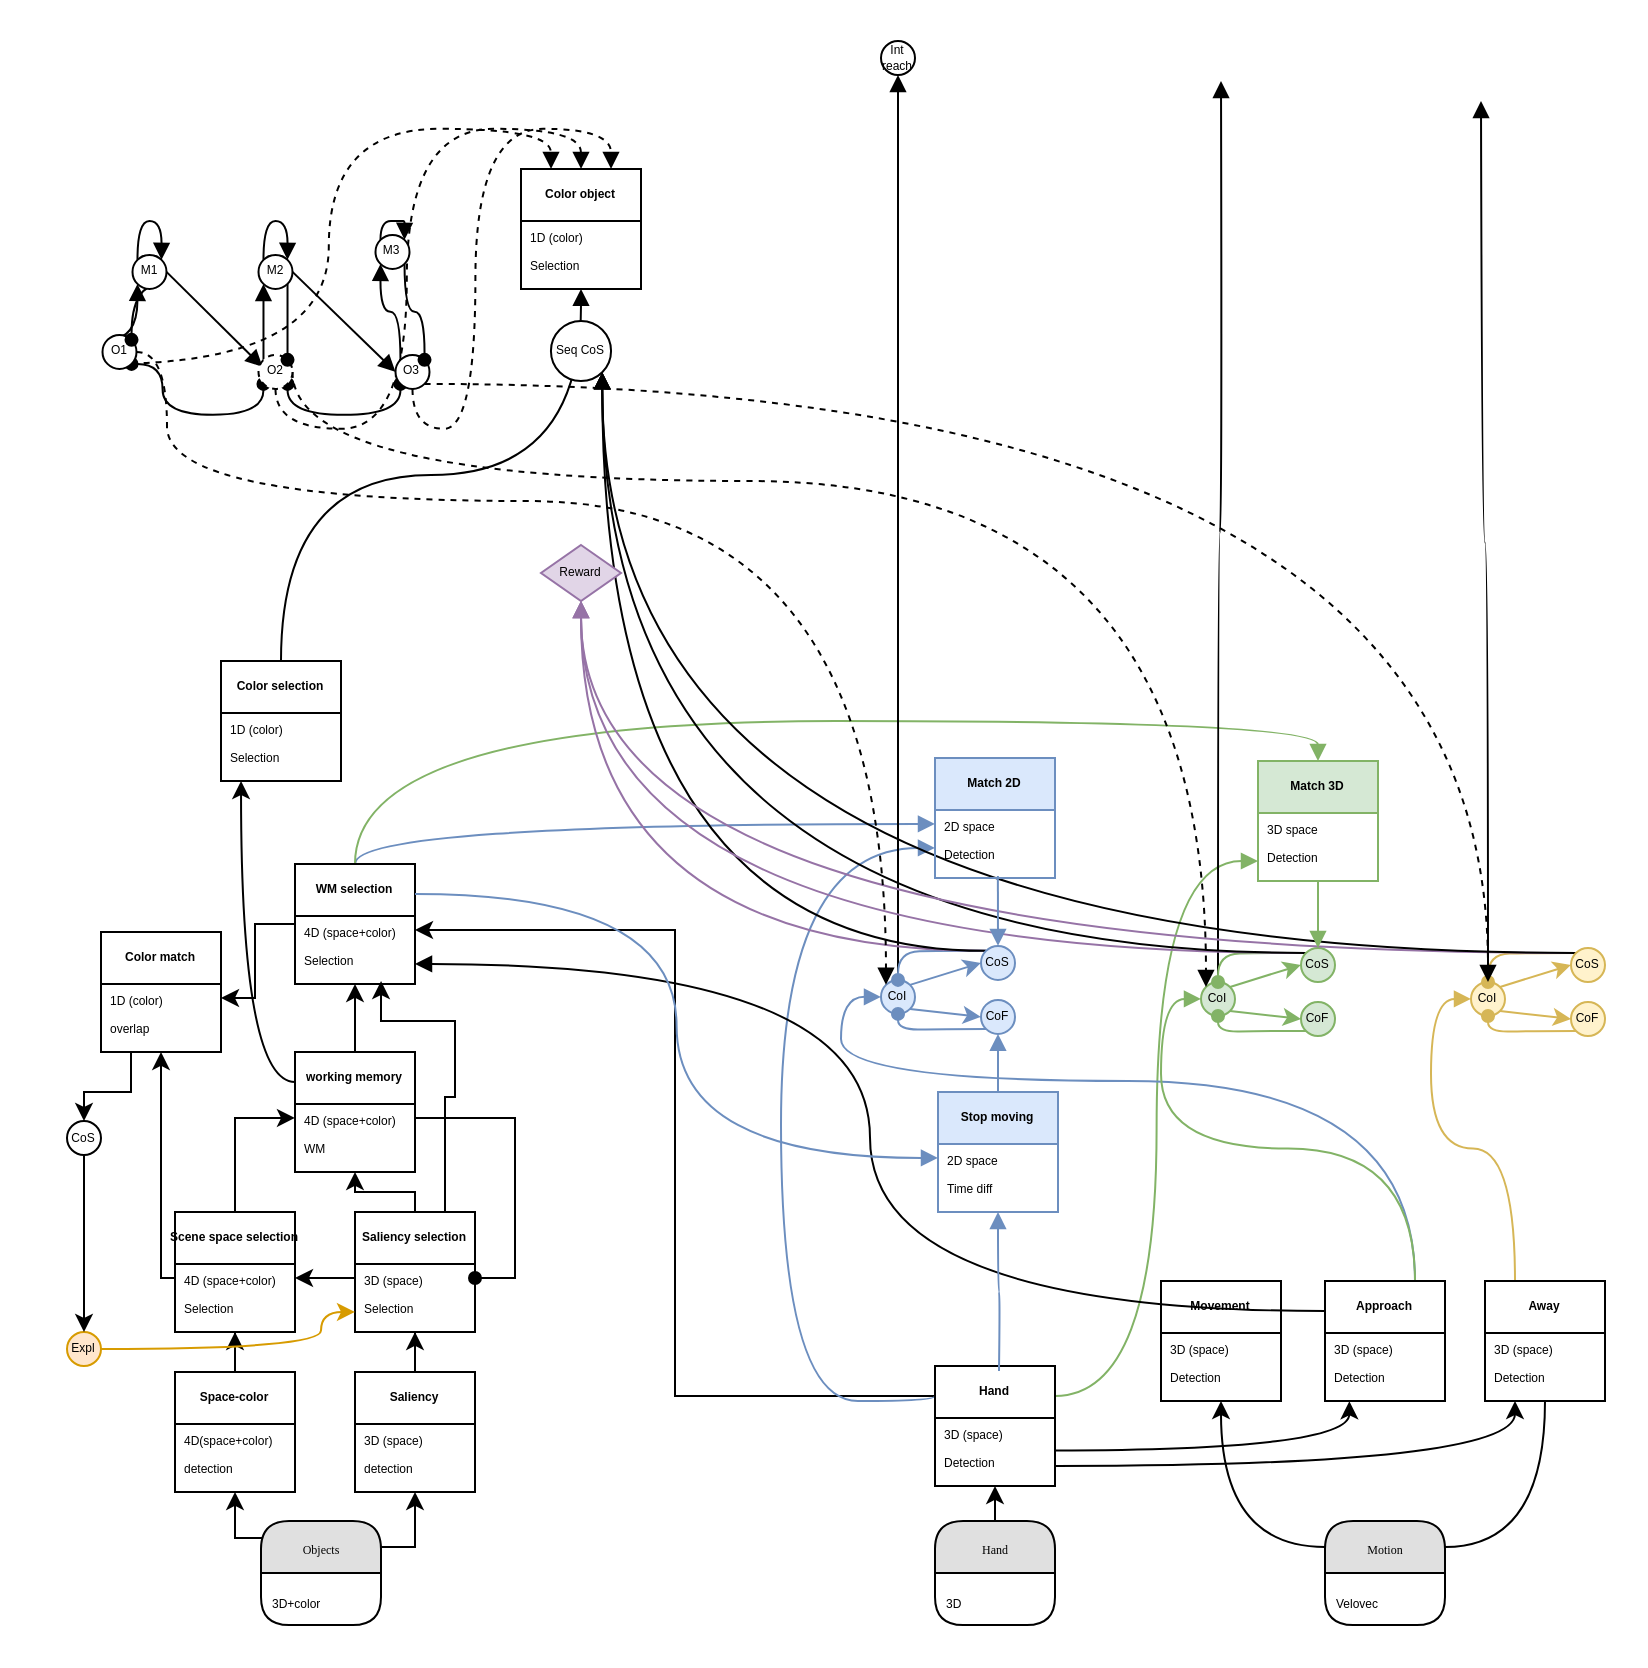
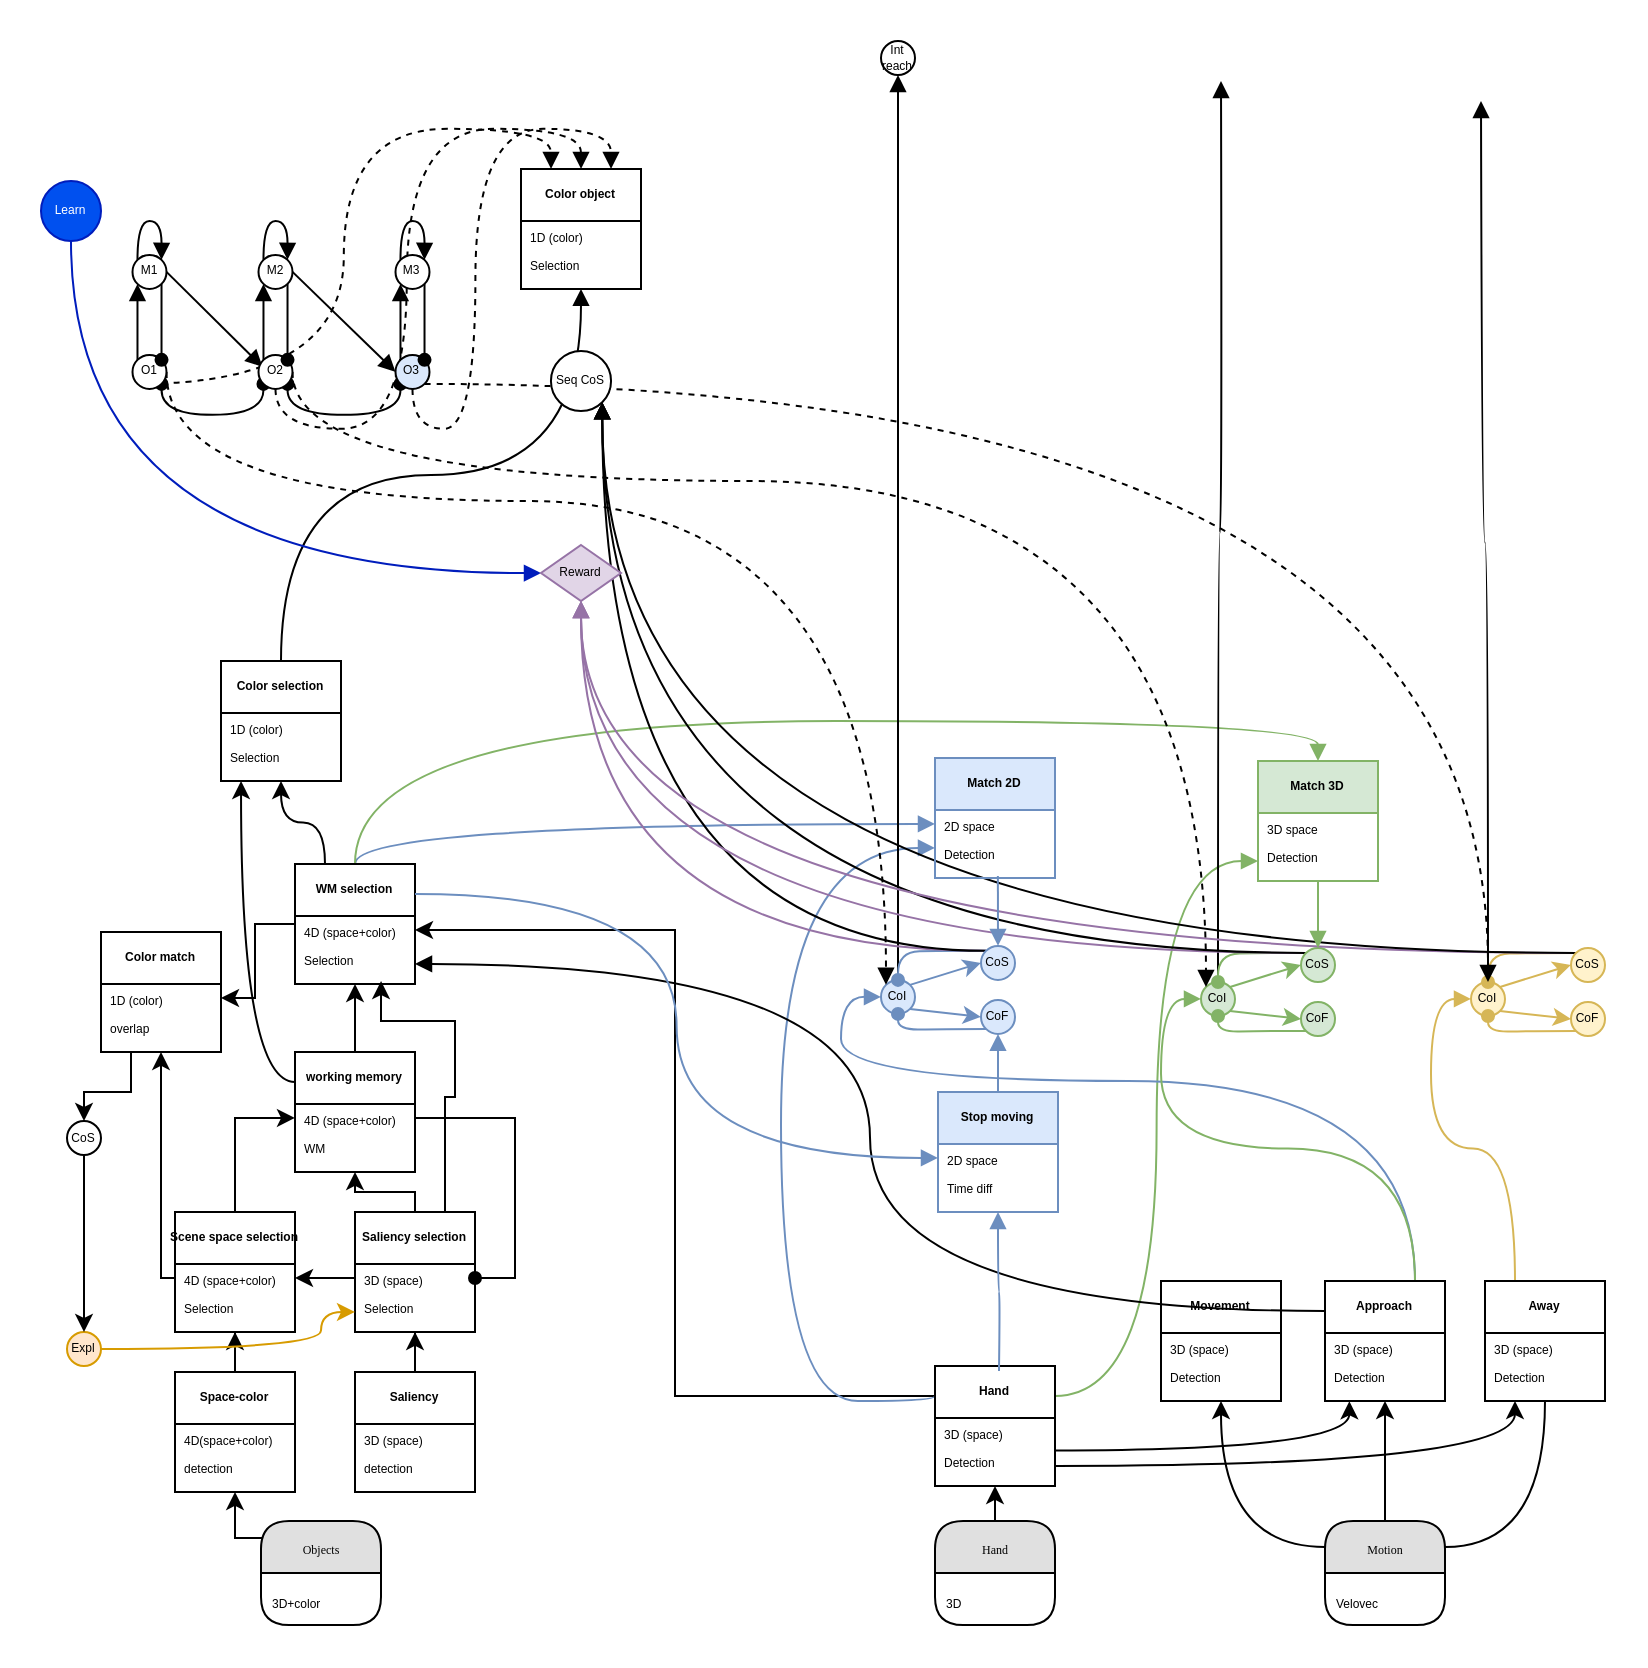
none -> (71, 211)
(393, 252) -> (413, 272)
(581, 351) -> (581, 381)
(120, 352) -> (150, 372)
(276, 372) -> (276, 372)
(413, 372) -> (413, 372)
none -> (215, 509)
none -> (310, 824)
none -> (1385, 1466)
(415, 1543) -> none
